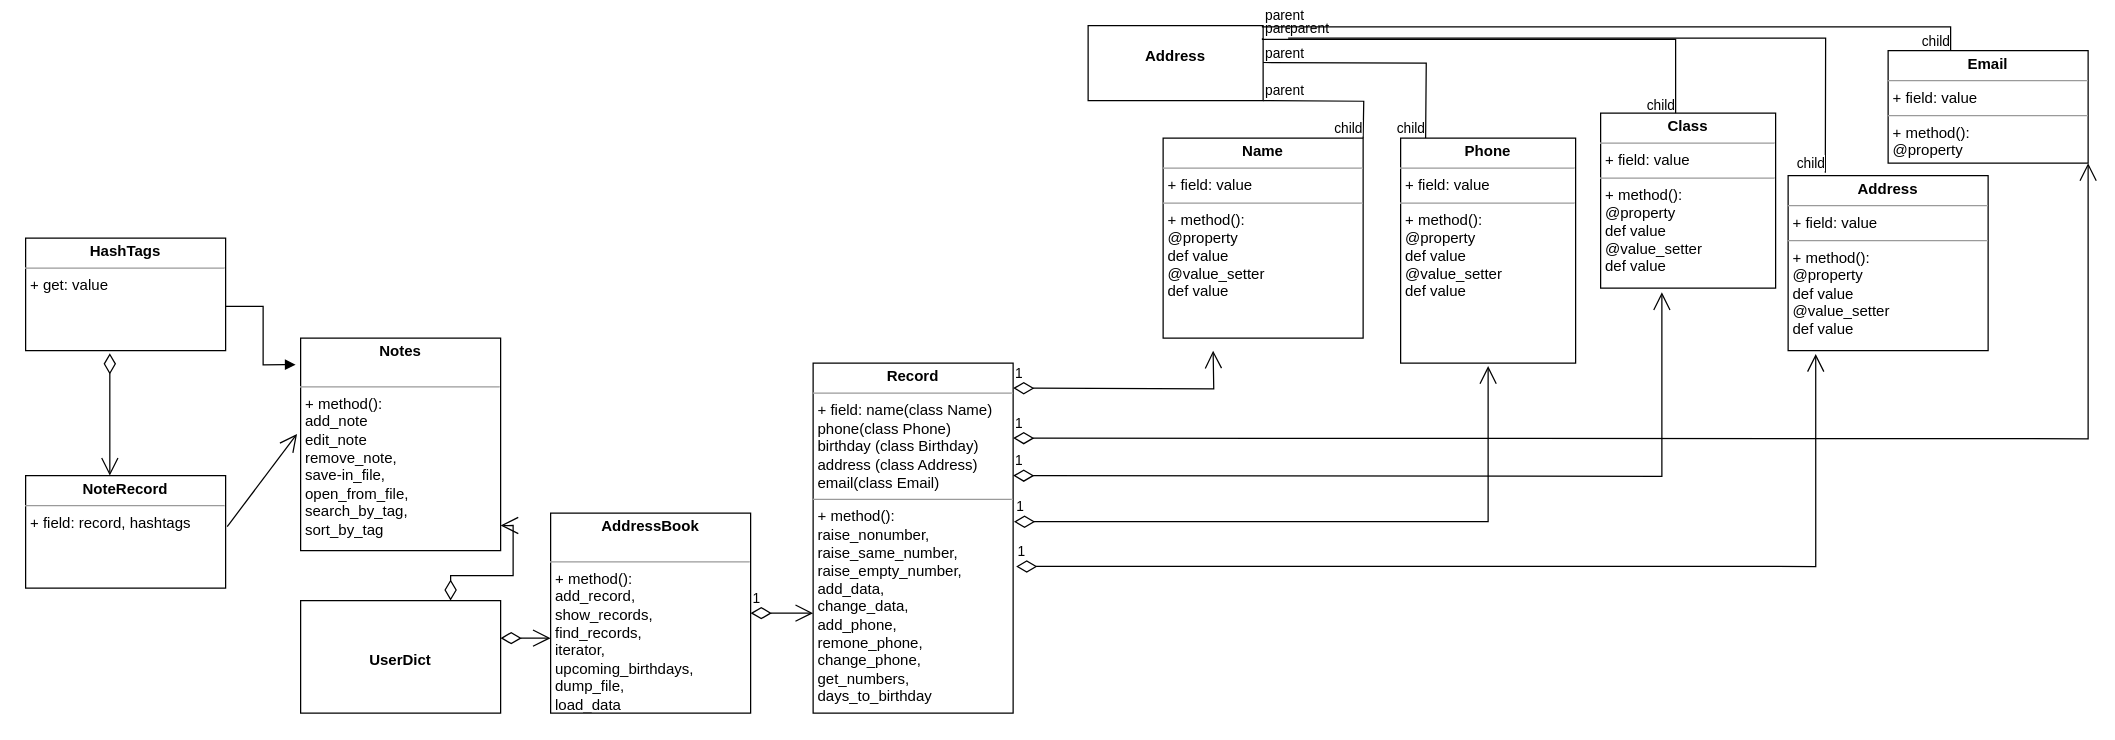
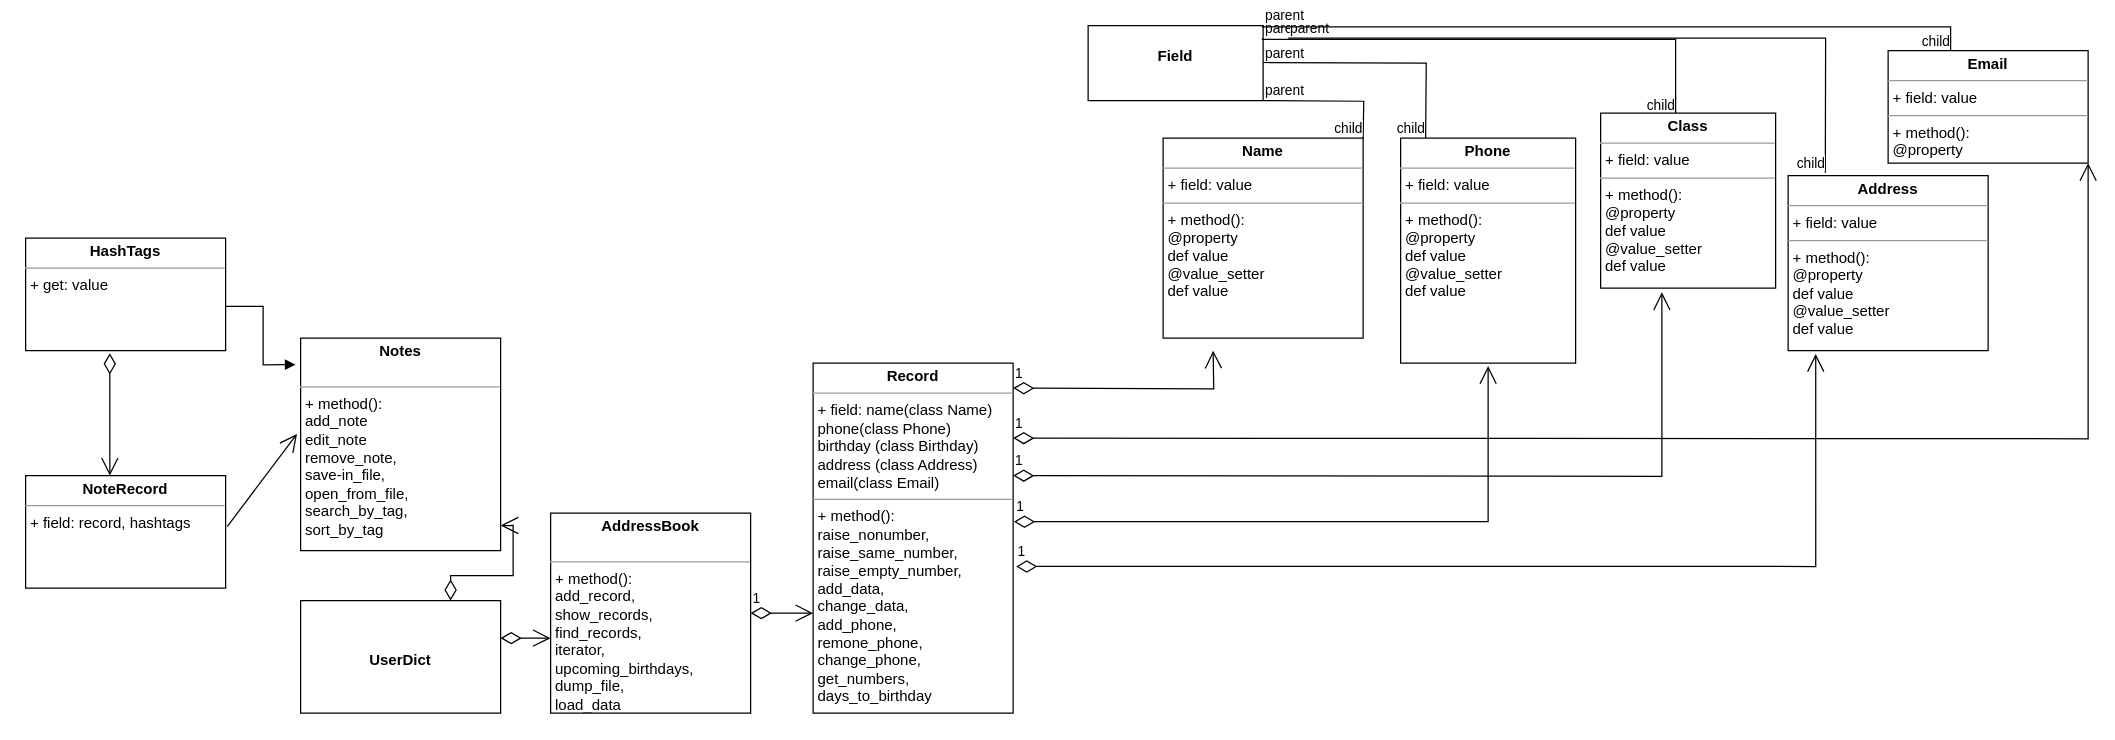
(1118, 35) -> (1105, 35)
